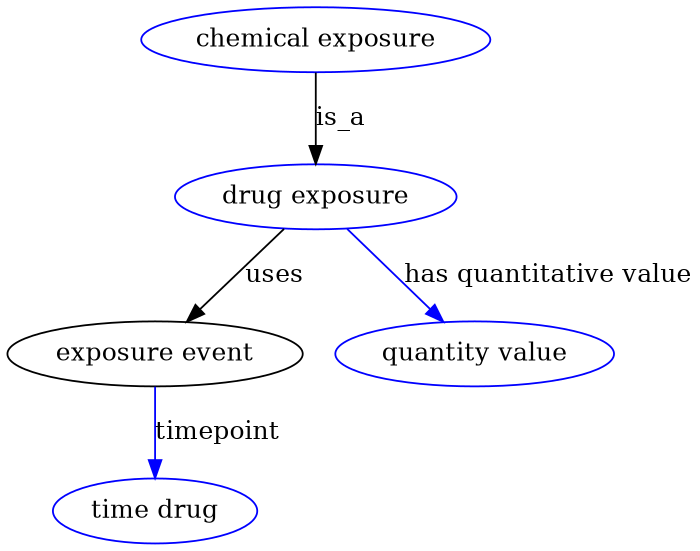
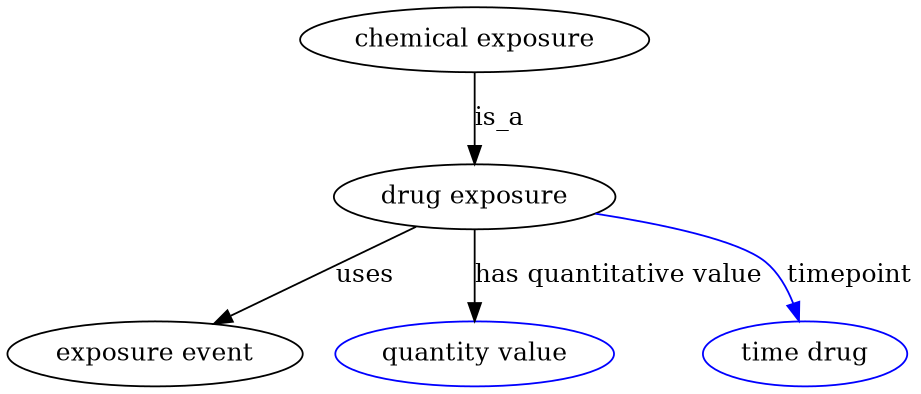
(316, 40) -> (475, 40)
(316, 197) -> (475, 197)
(389, 269) -> (475, 266)
(155, 423) -> (707, 237)
